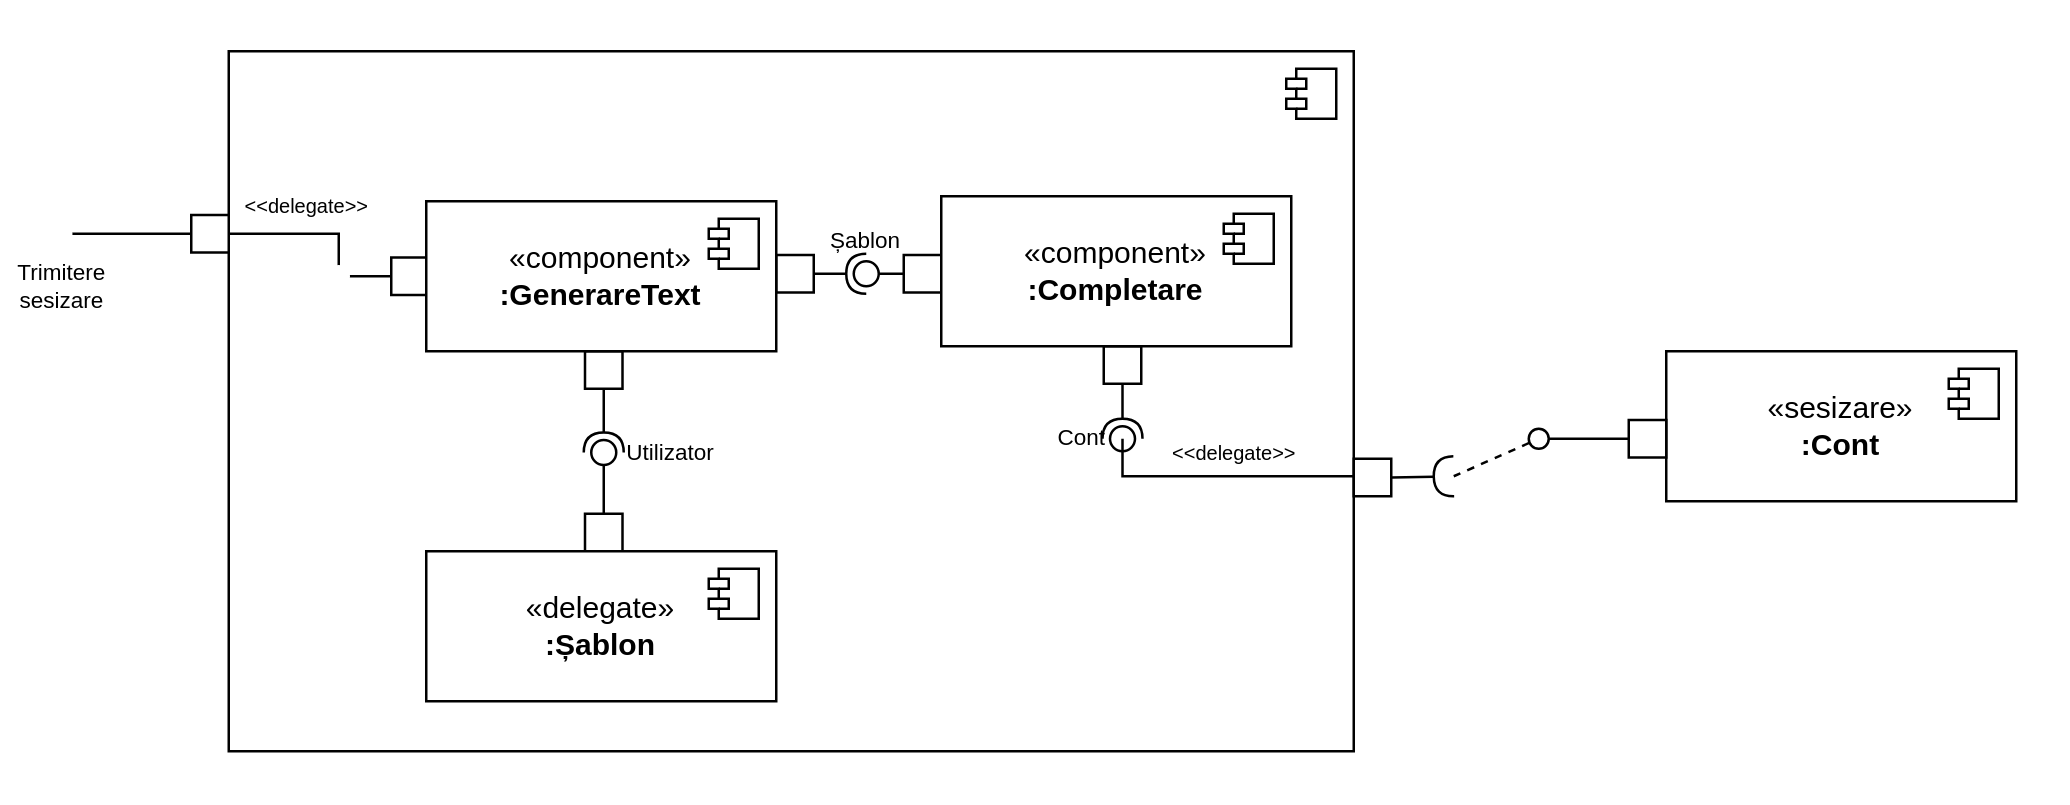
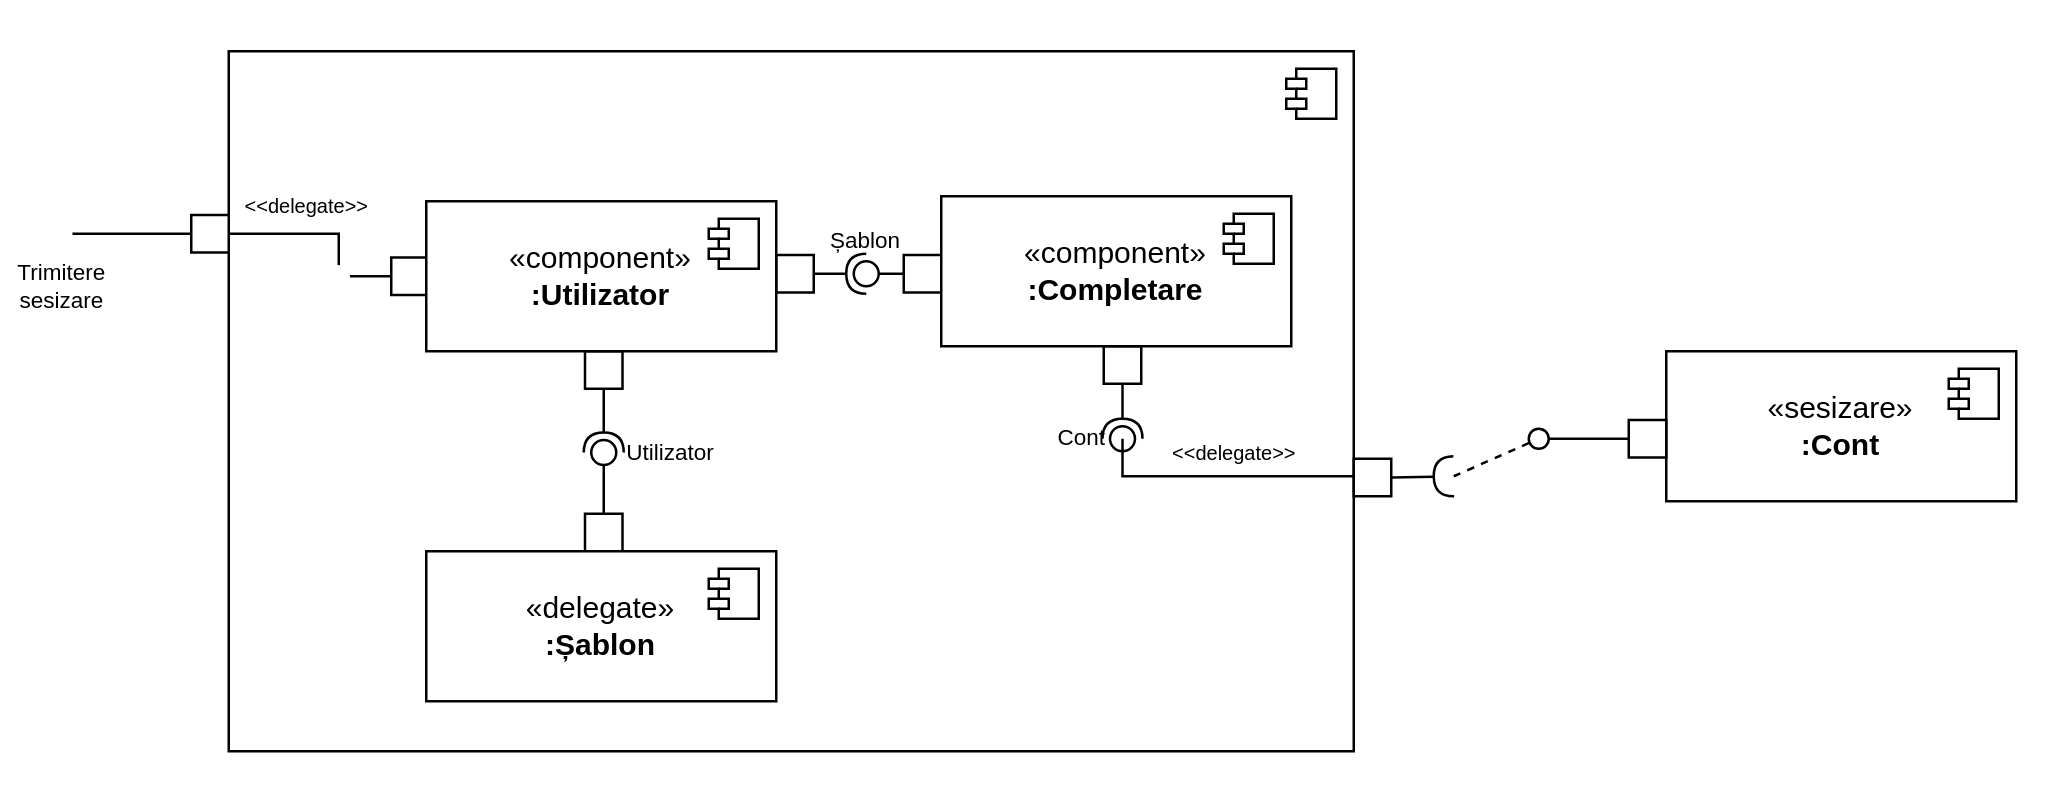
(601, 276) -> (601, 276)
